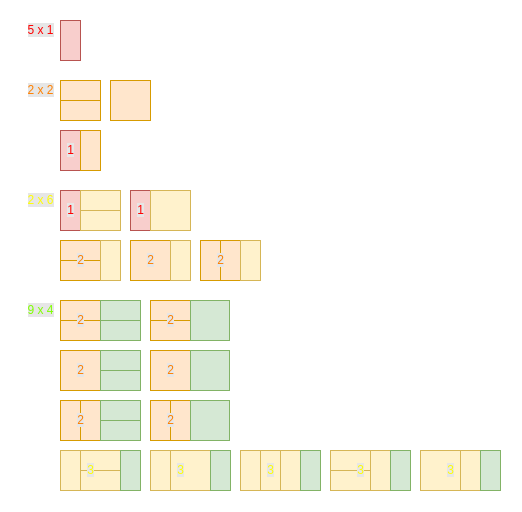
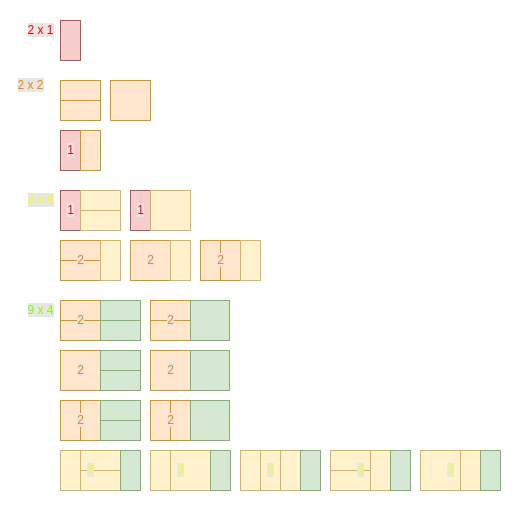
(41, 31) -> (41, 31)
(41, 91) -> (31, 86)
